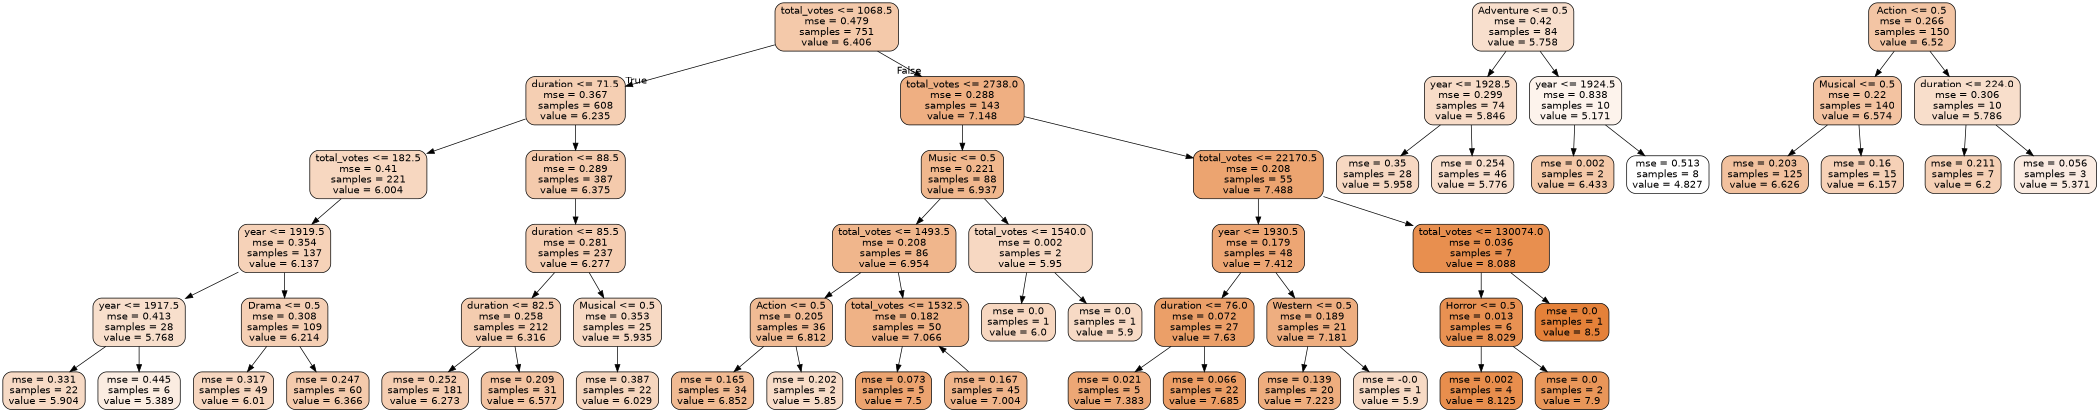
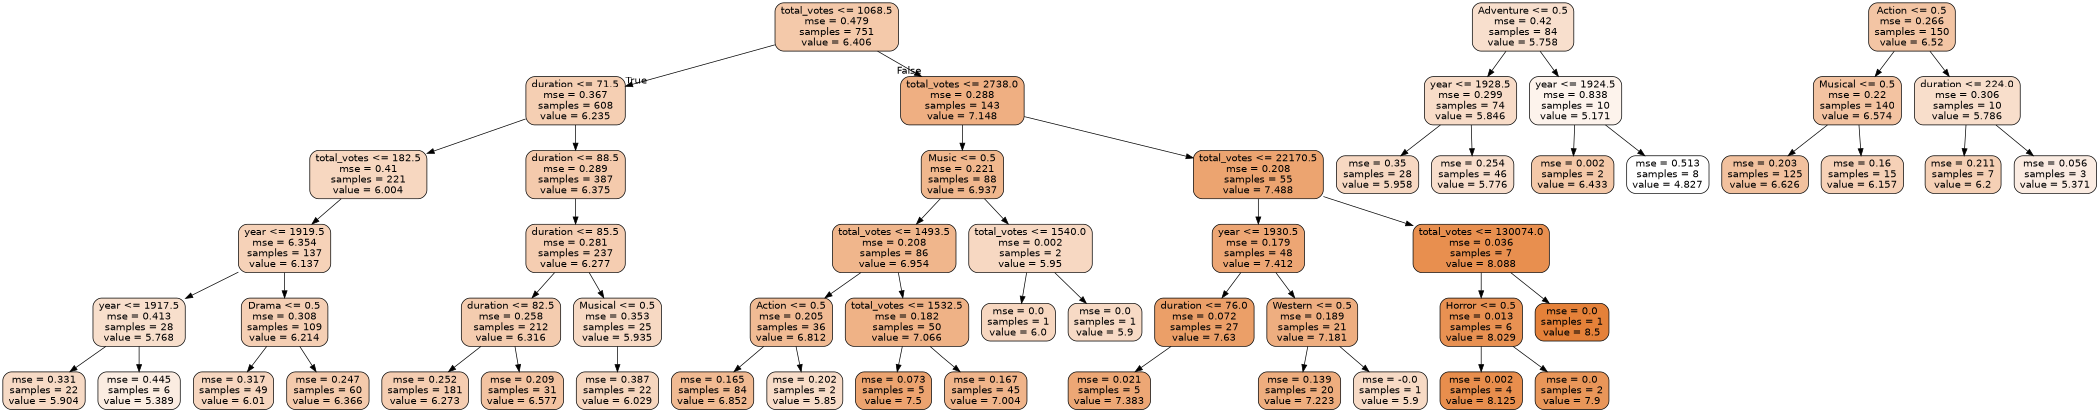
(285, 248) -> (285, 248)
(957, 361) -> (942, 357)
(713, 391) -> (713, 391)
(1204, 391) -> none
